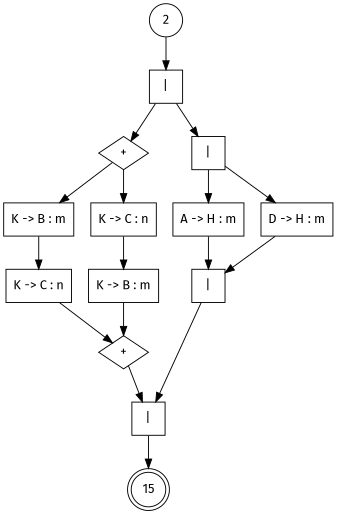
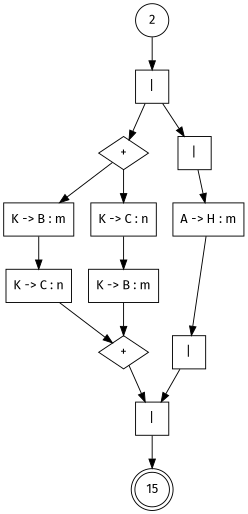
(297, 219) -> none
